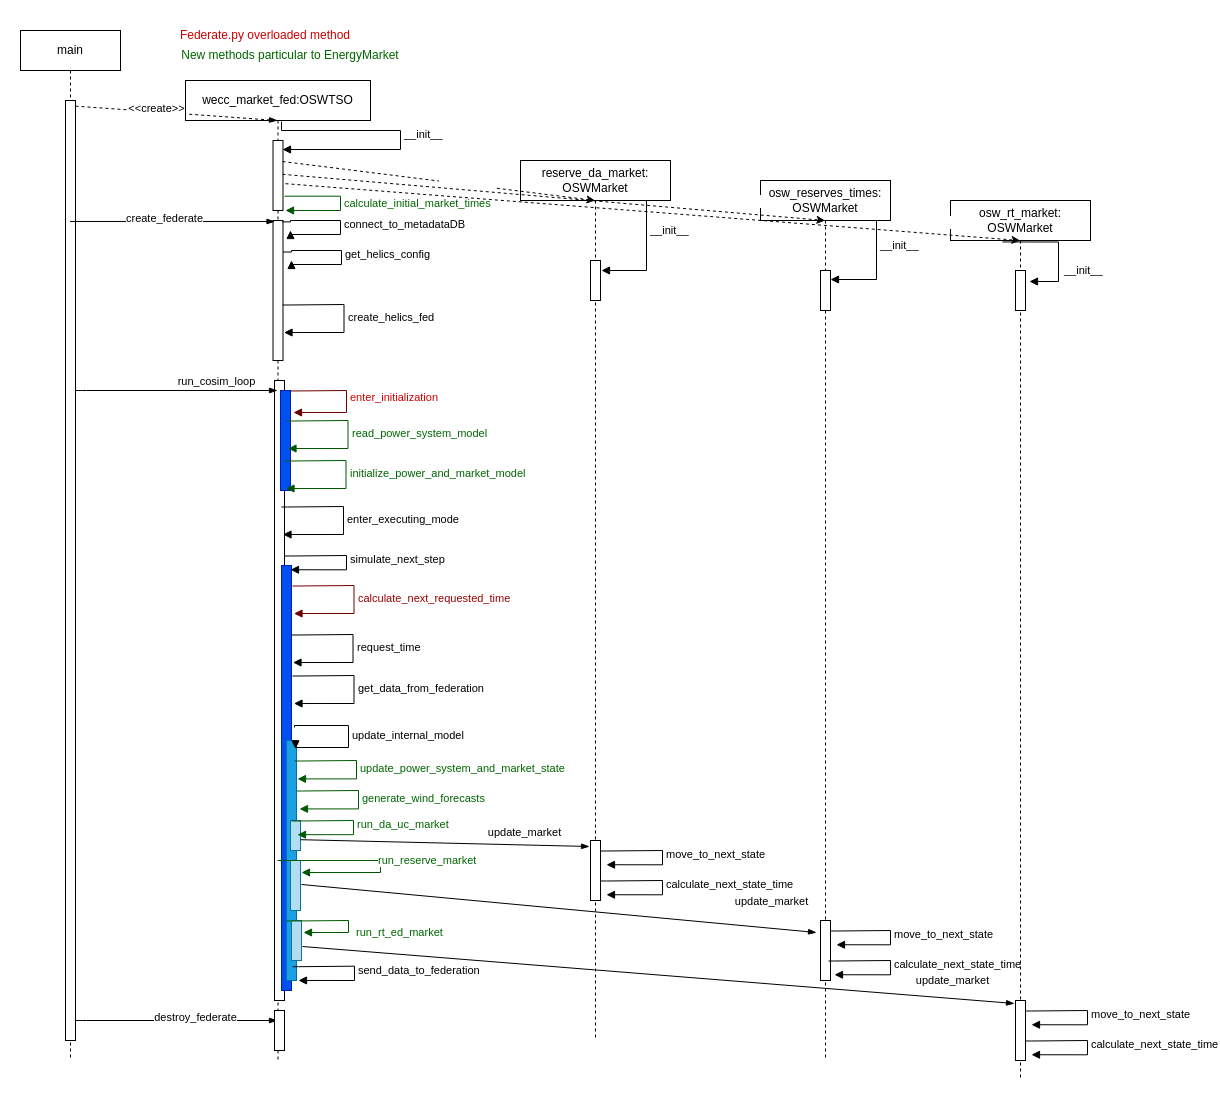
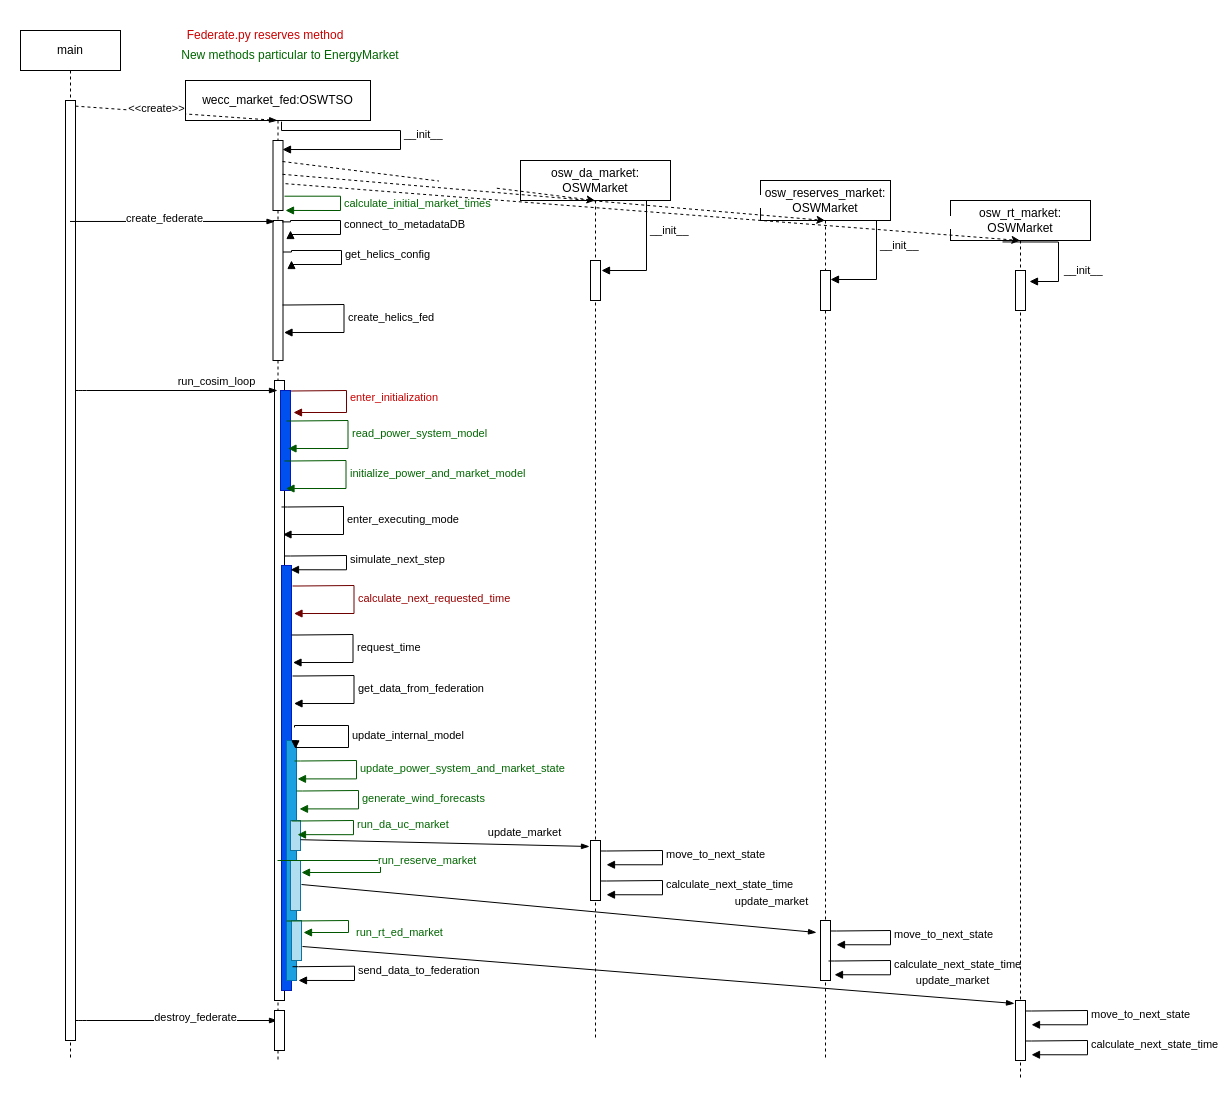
(266, 36) -> (266, 36)
(596, 181) -> (596, 181)
(826, 201) -> (826, 201)
